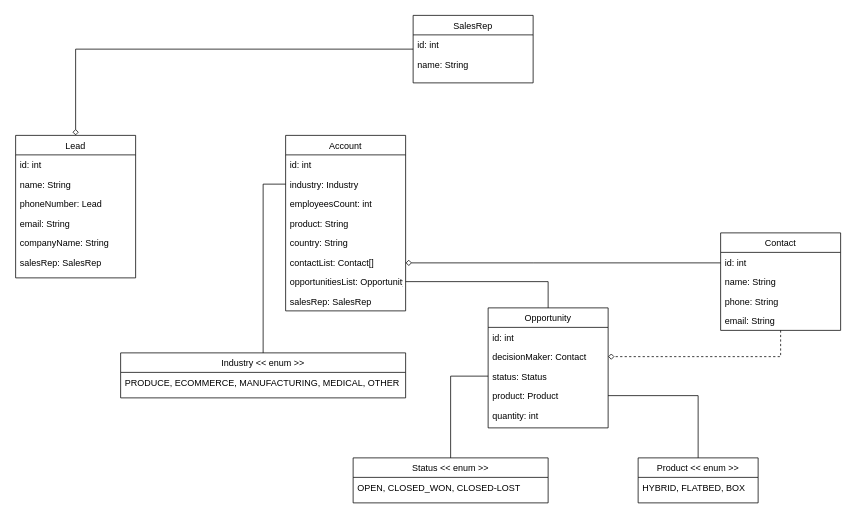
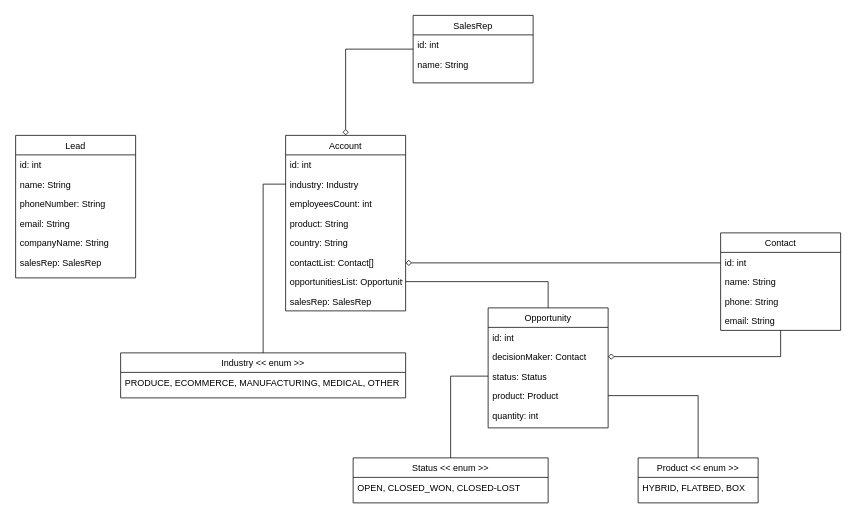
(170, 49) -> none
none -> (345, 90)
(60, 204) -> (64, 204)
(709, 357) -> (709, 357)
